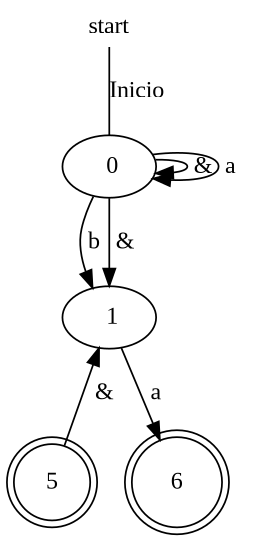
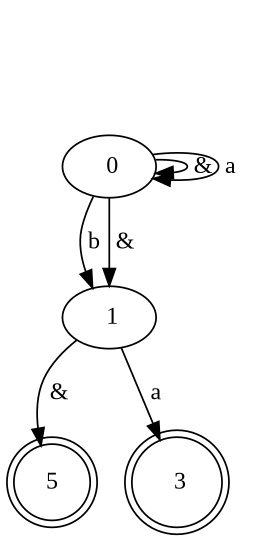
(109, 27) -> none
(79, 405) -> (44, 378)
(177, 482) -> (177, 482)
